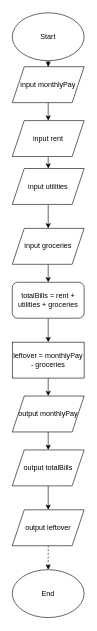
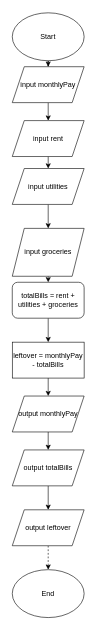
(48, 246) -> (48, 252)
(48, 360) -> (48, 360)
